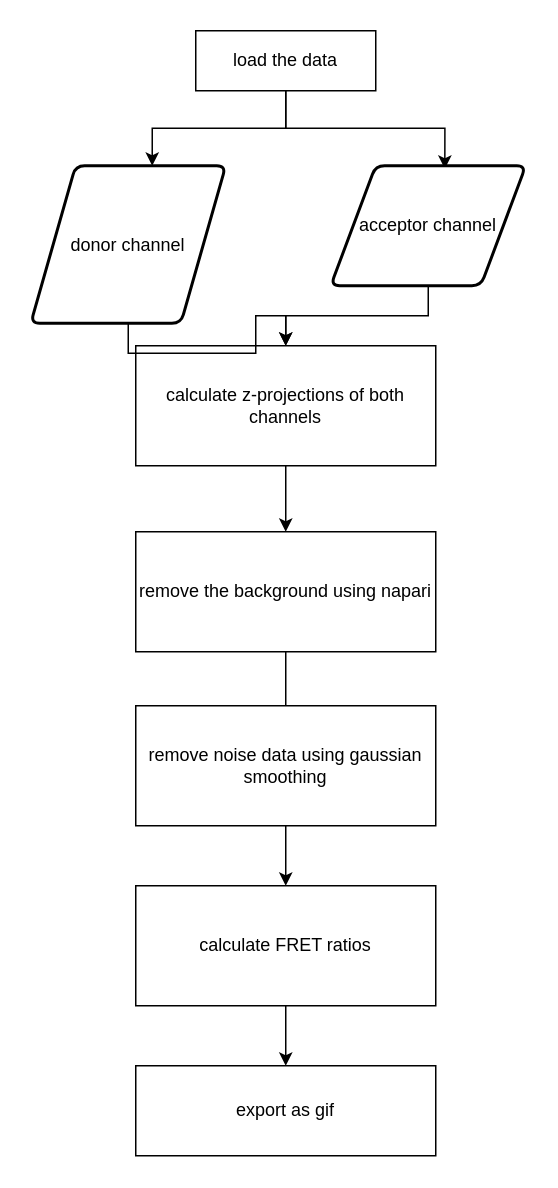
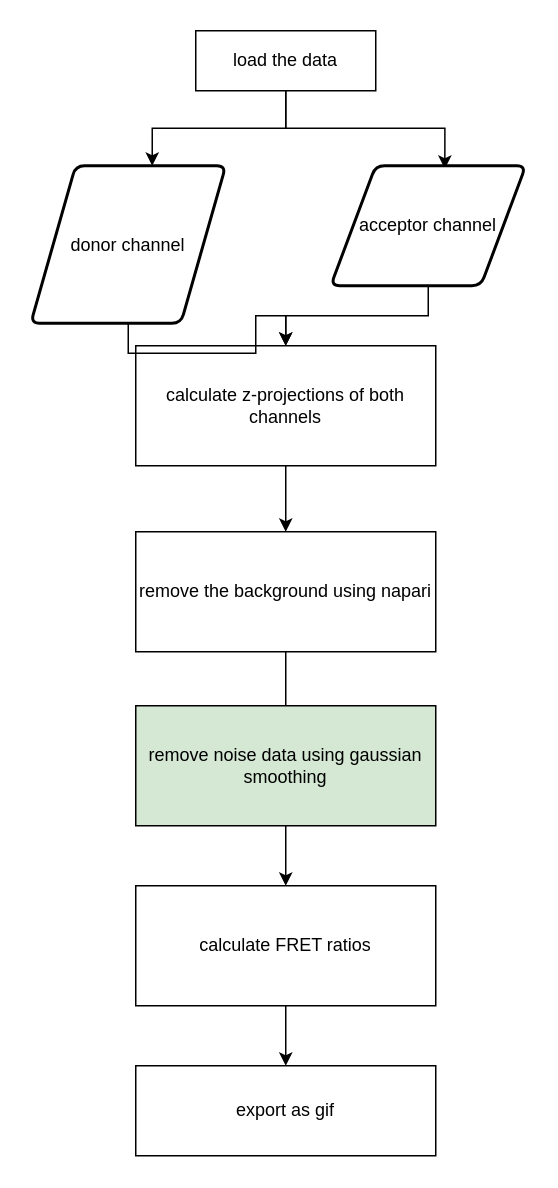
(286, 766) -> (286, 766)
